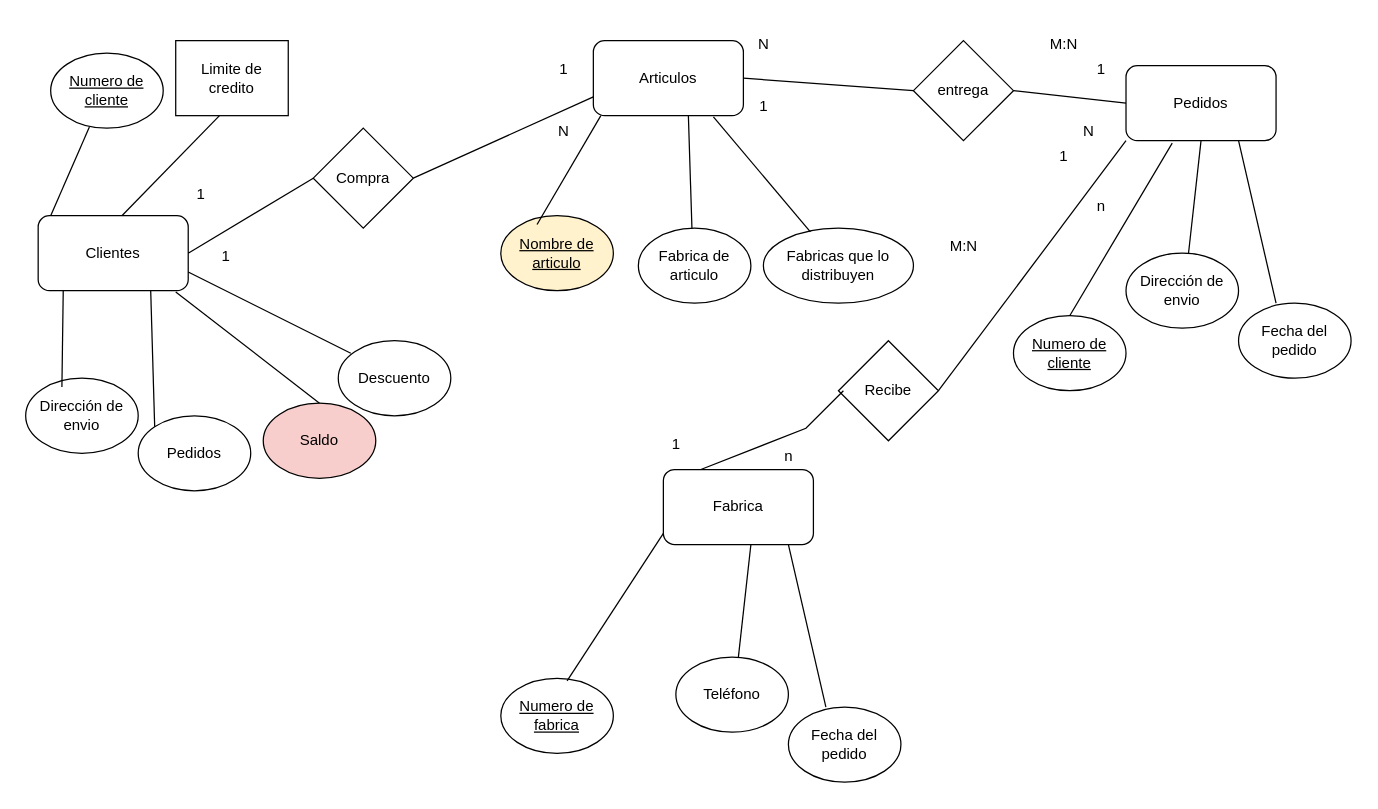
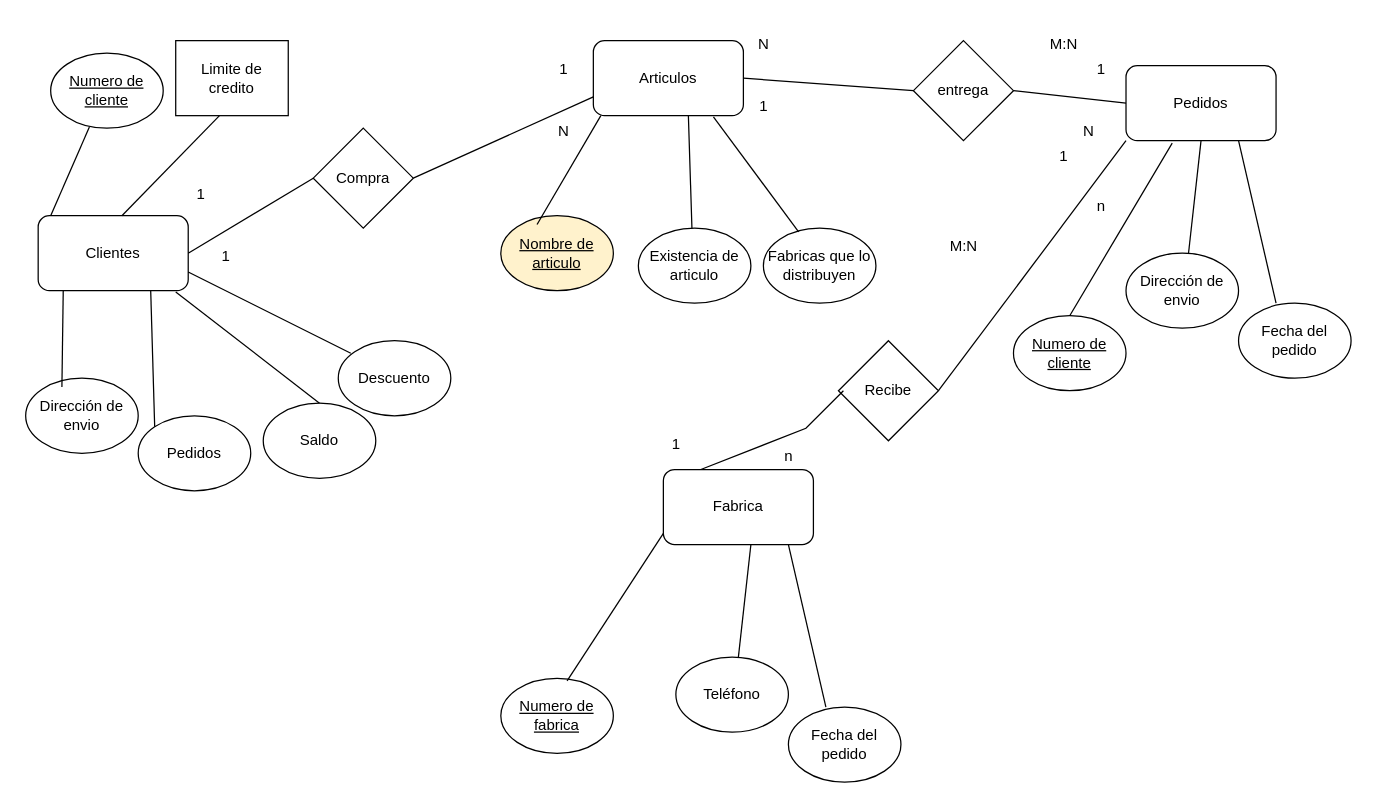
(694, 266) -> (694, 266)
(838, 266) -> (819, 266)
(319, 441) -> (319, 441)
